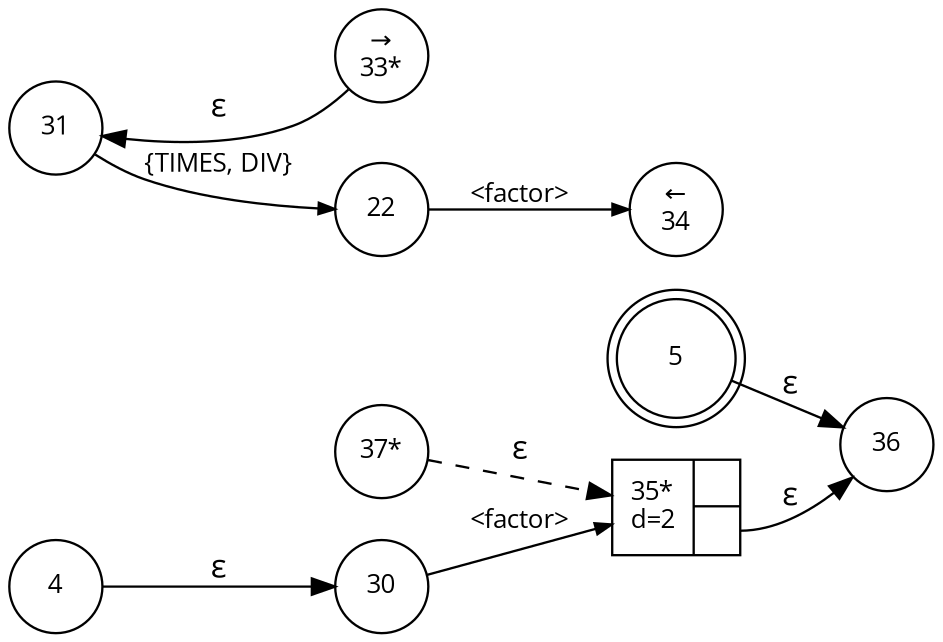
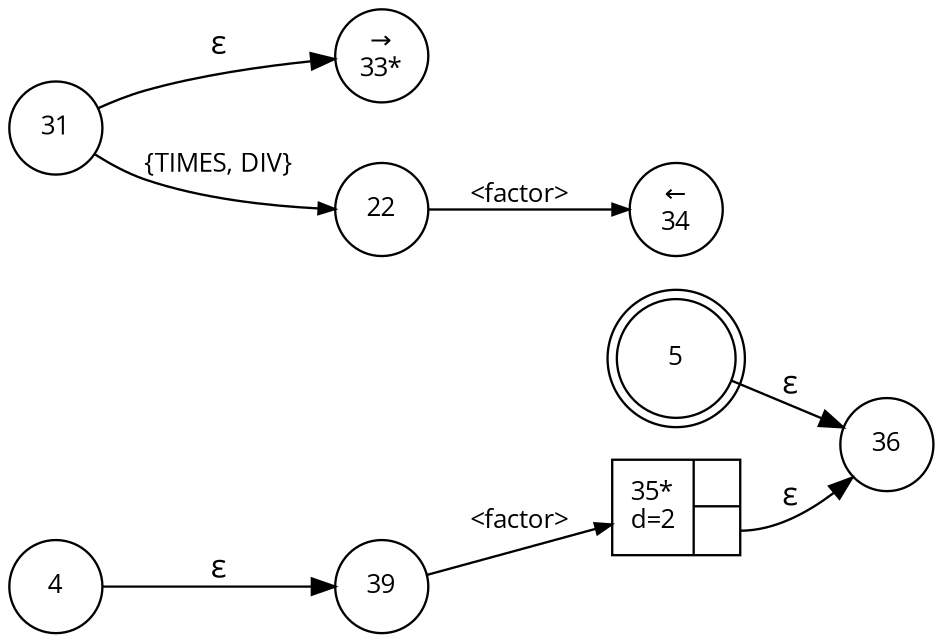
(243, 138) -> (203, 77)
(382, 452) -> none
(382, 587) -> (382, 587)
